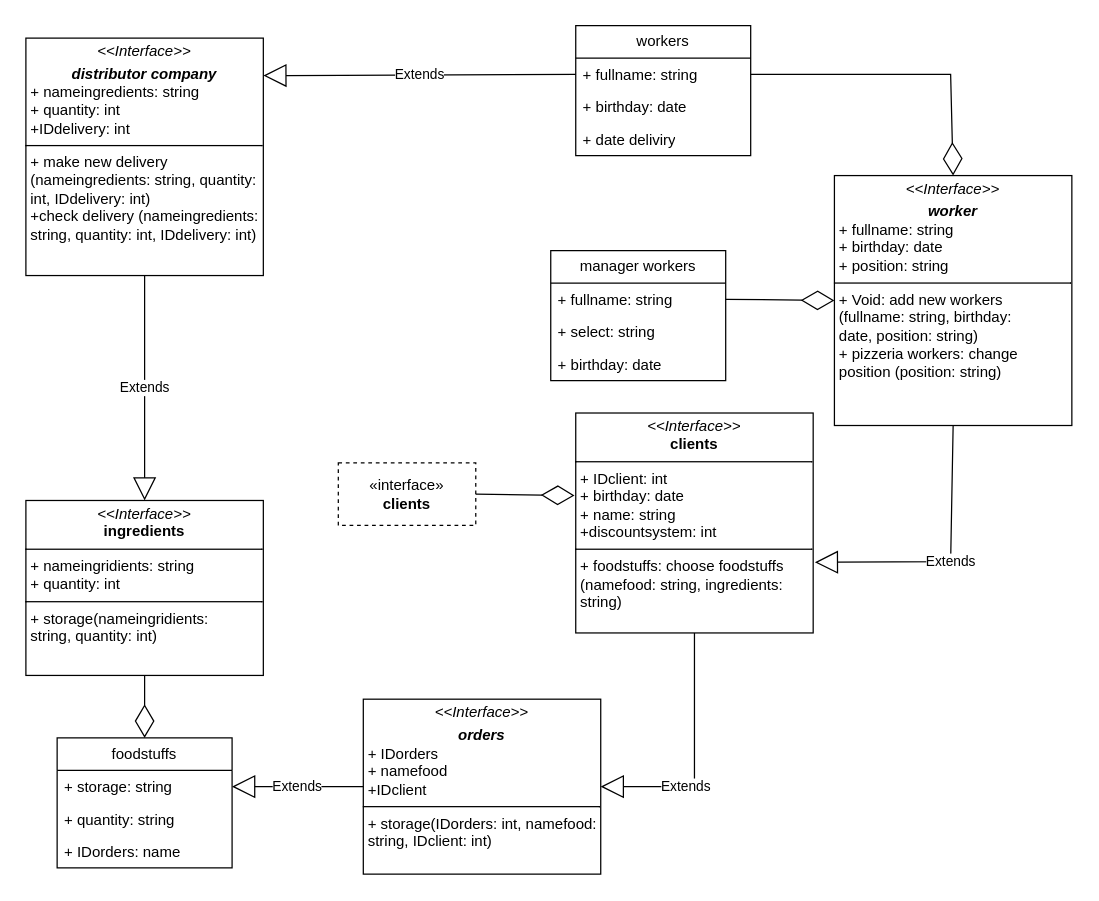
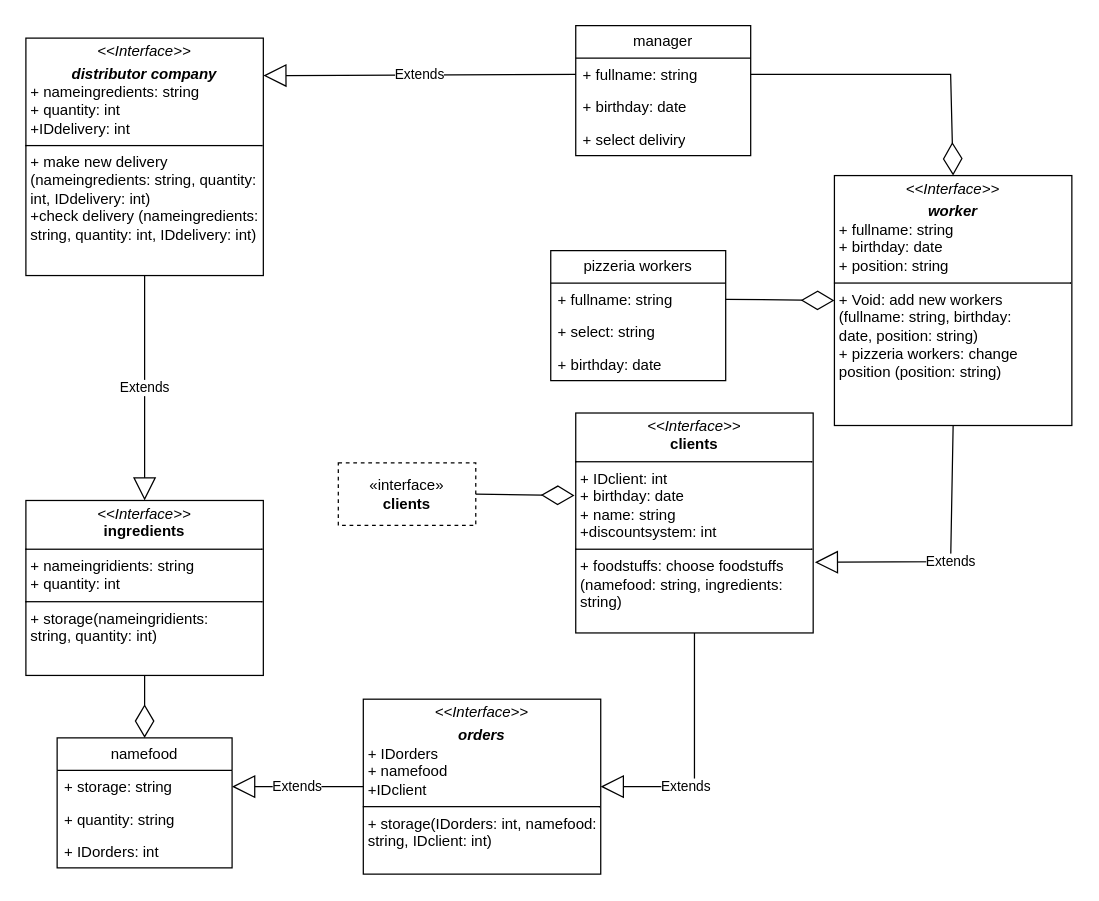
(663, 42) -> (663, 42)
(636, 141) -> (643, 141)
(638, 267) -> (638, 267)
(144, 754) -> (144, 754)
(126, 853) -> (120, 853)
